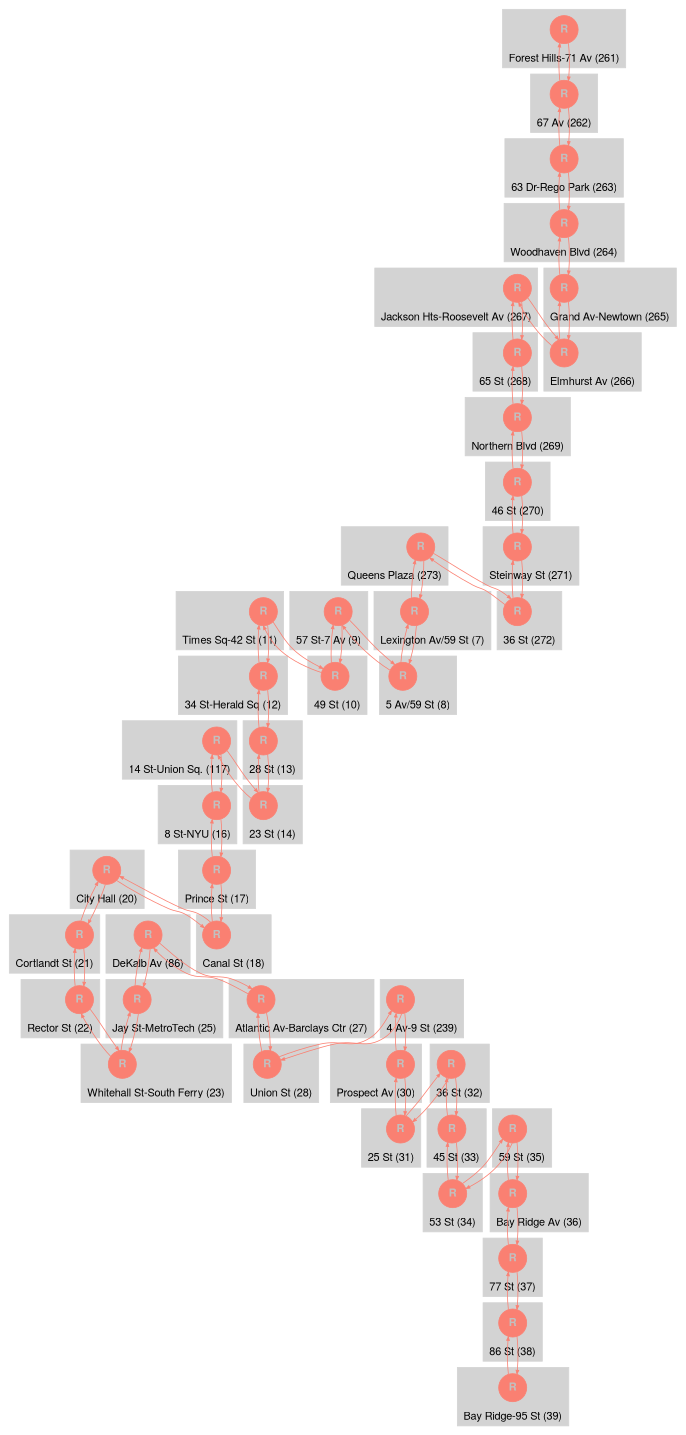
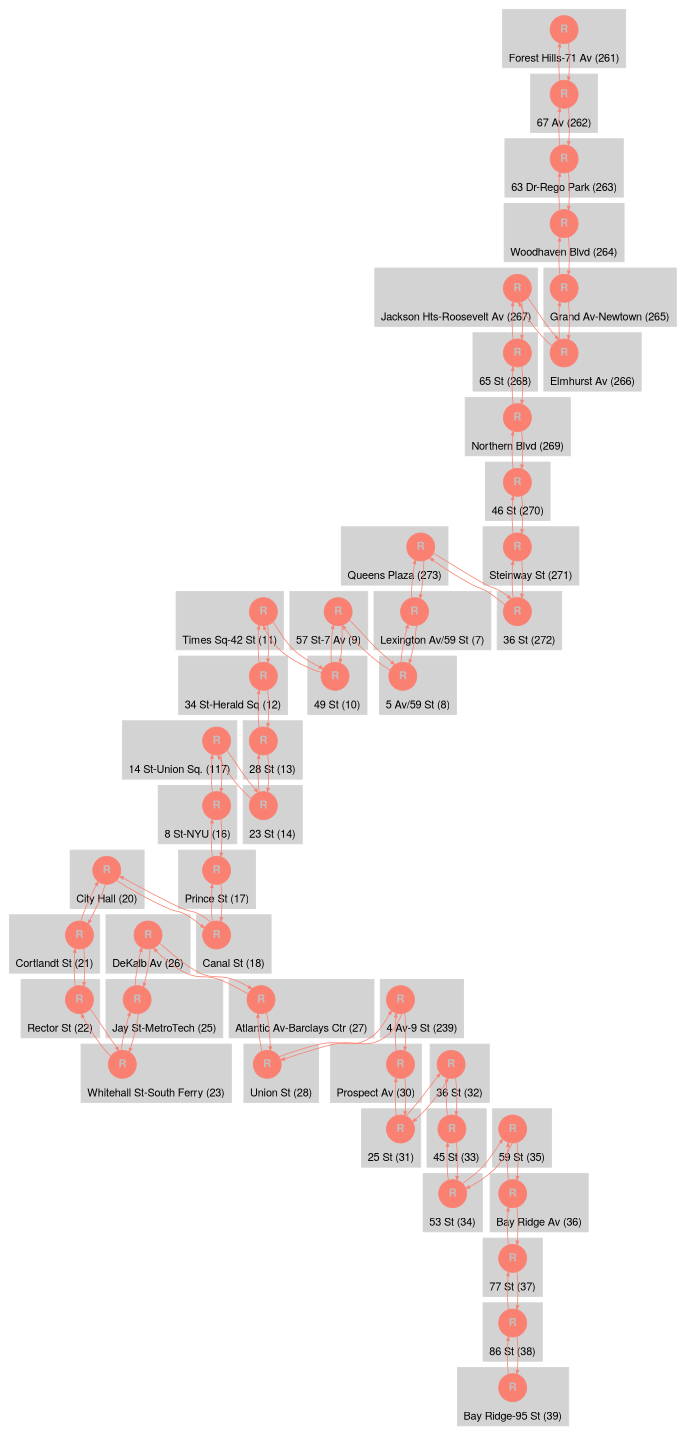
(148, 964) -> (148, 964)
